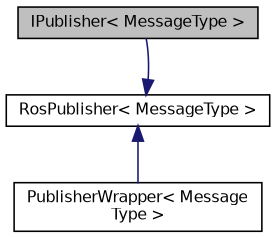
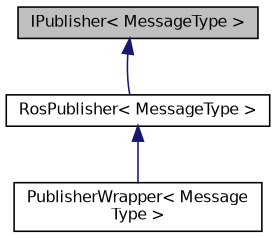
(148, 59) -> (128, 75)
